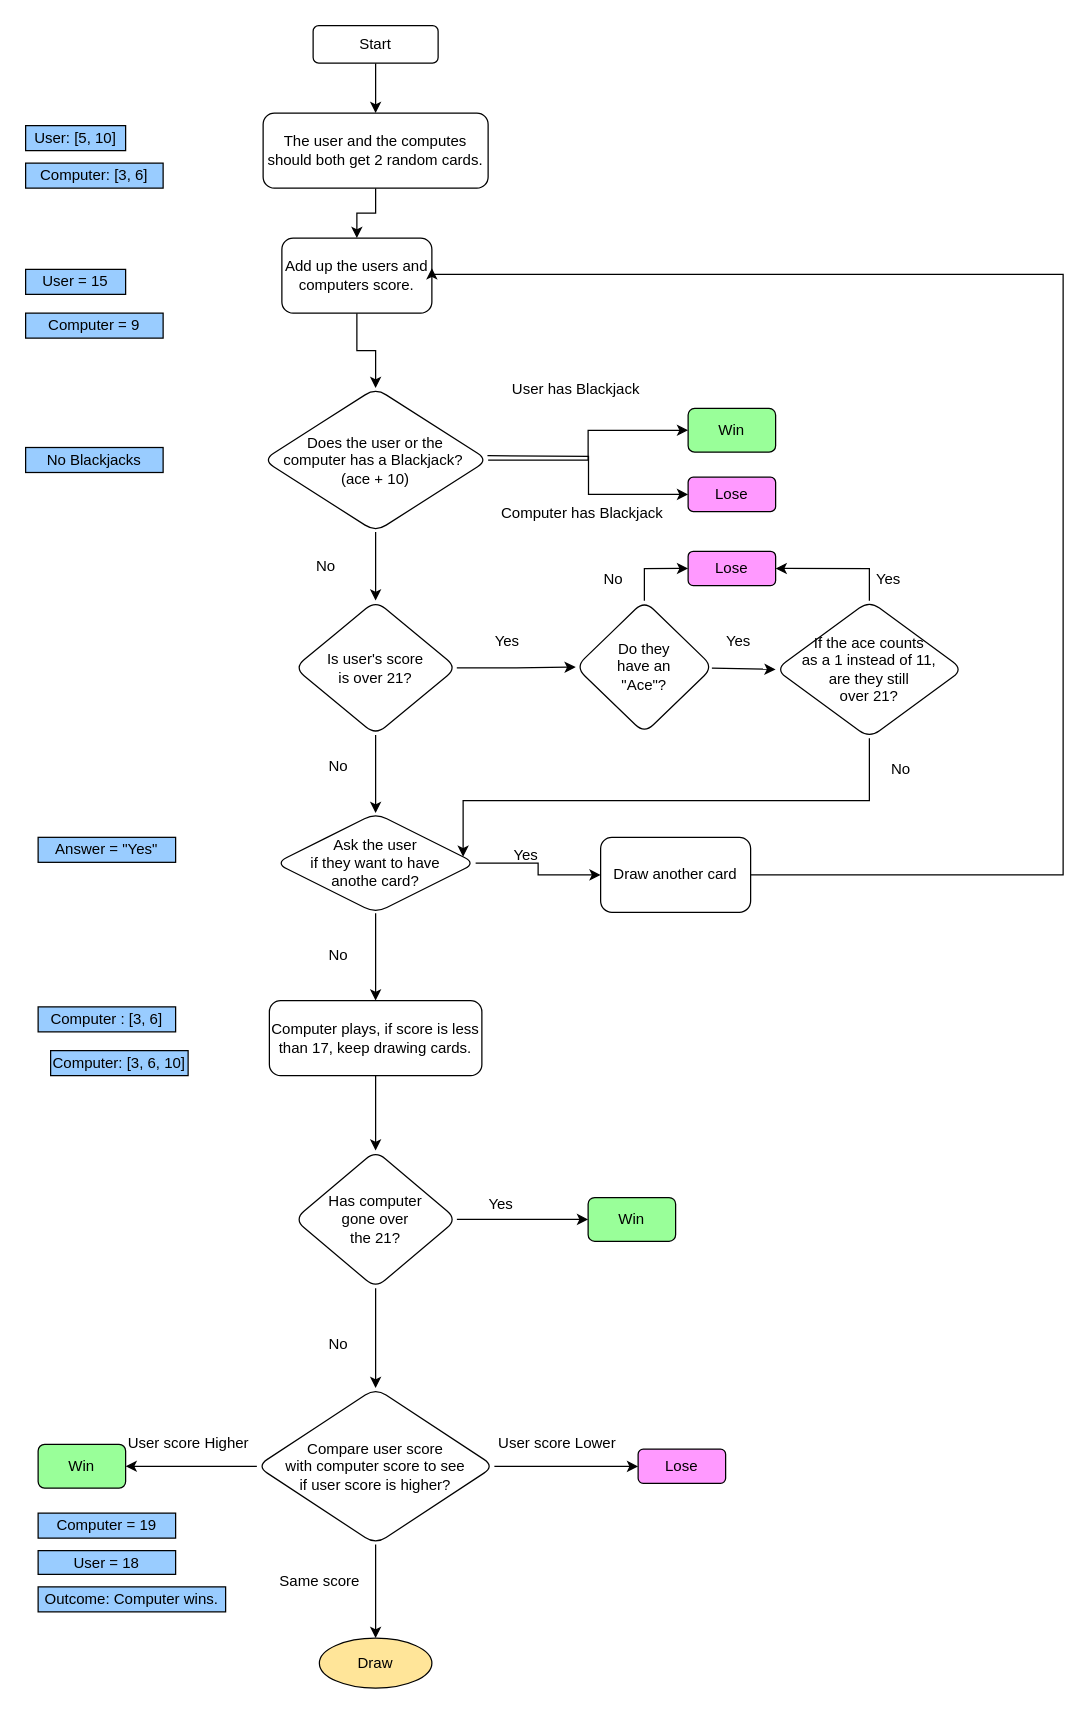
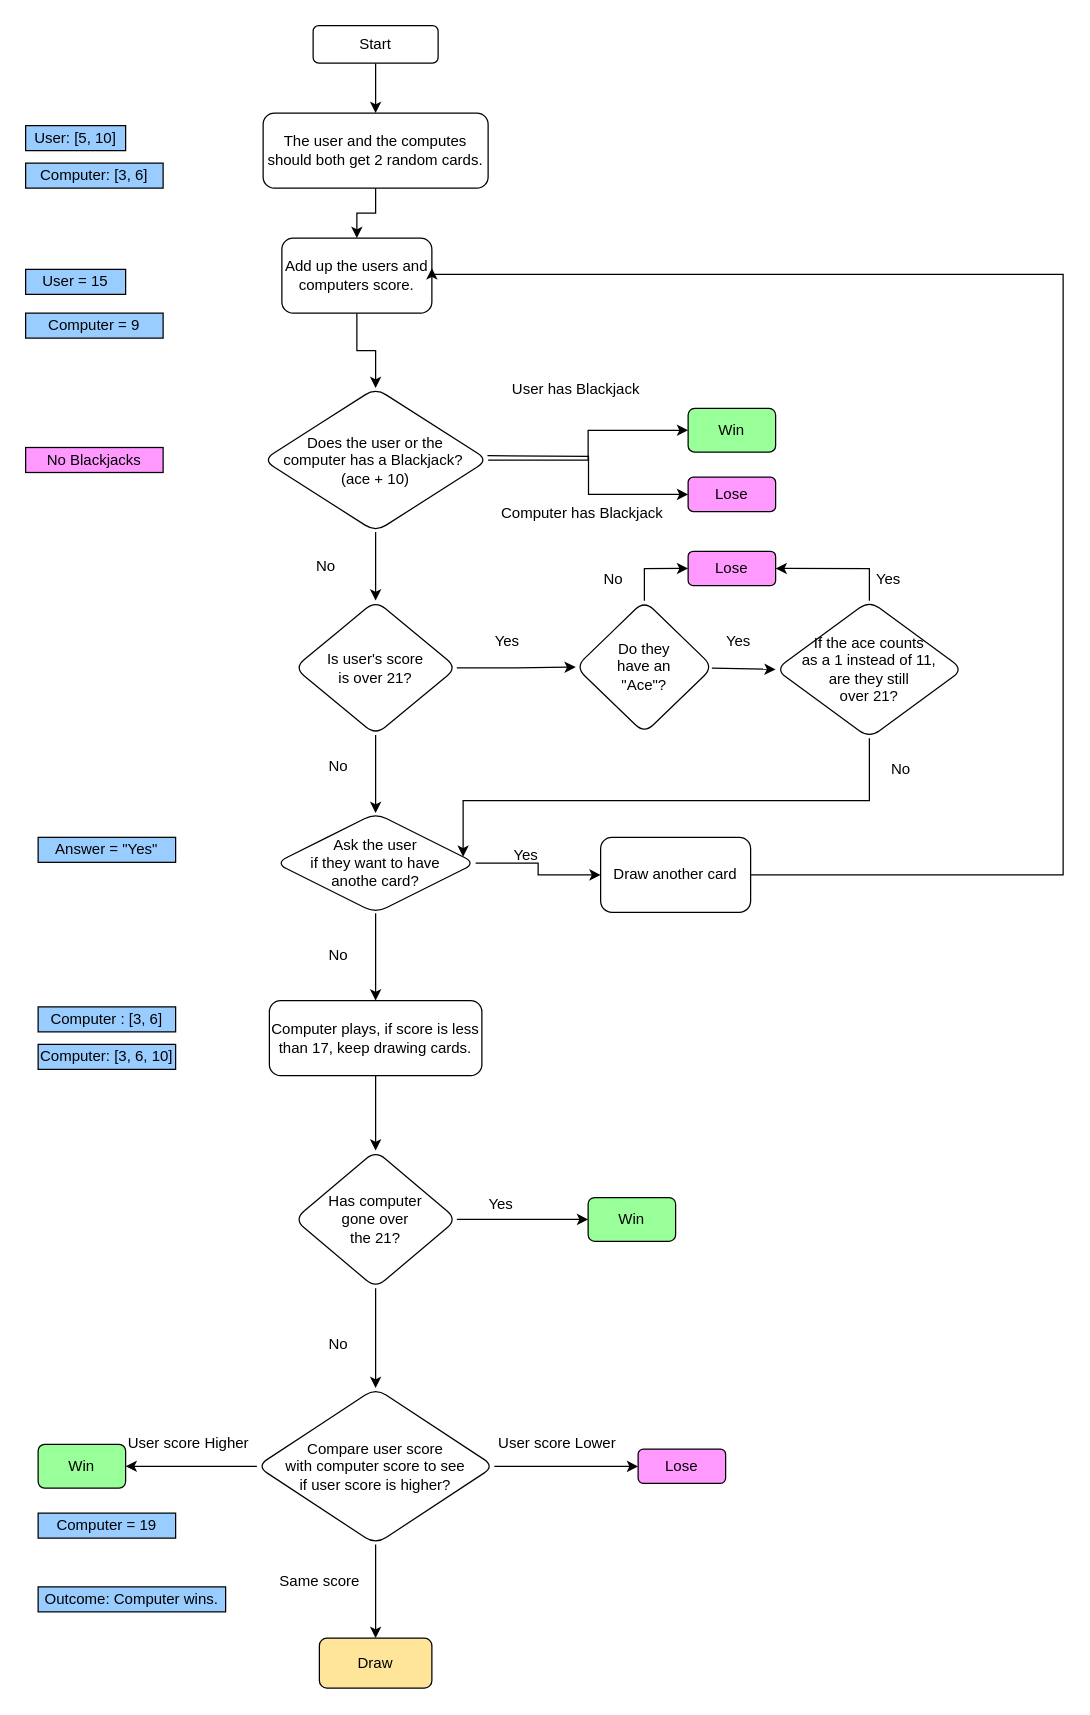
(94, 460) -> (94, 460)
(119, 1063) -> (107, 1057)
(107, 1563) -> none
(376, 1663) -> (376, 1663)
